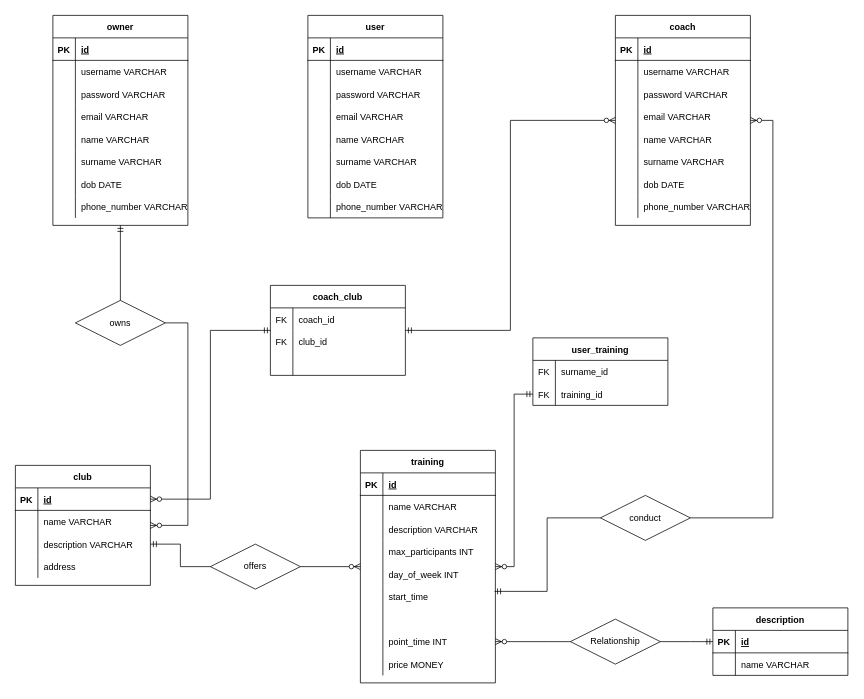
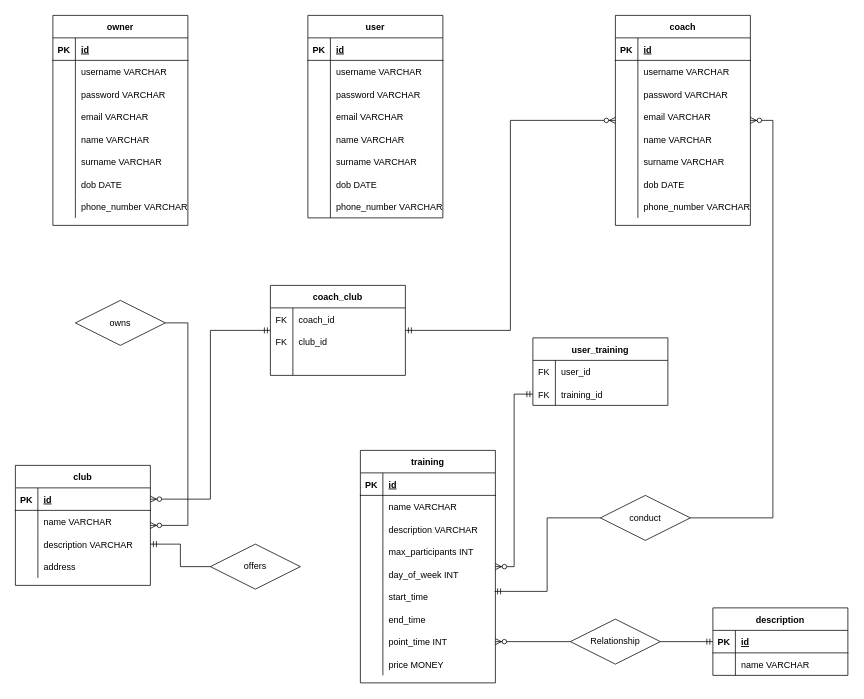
(120, 264) -> none
(585, 372) -> (577, 372)
(329, 567) -> none
none -> (439, 619)
